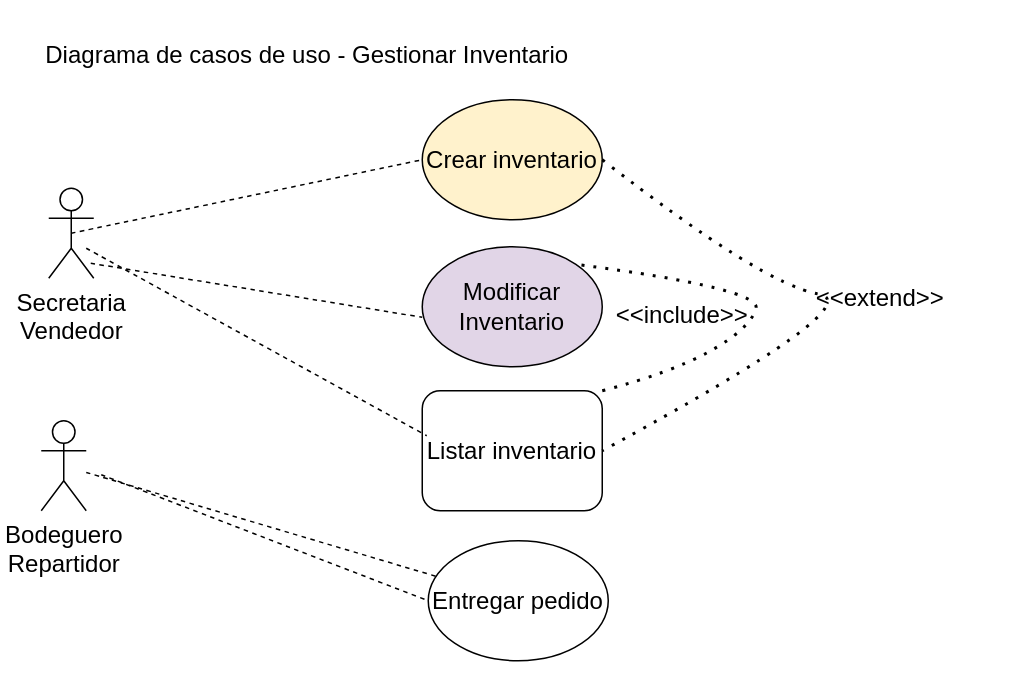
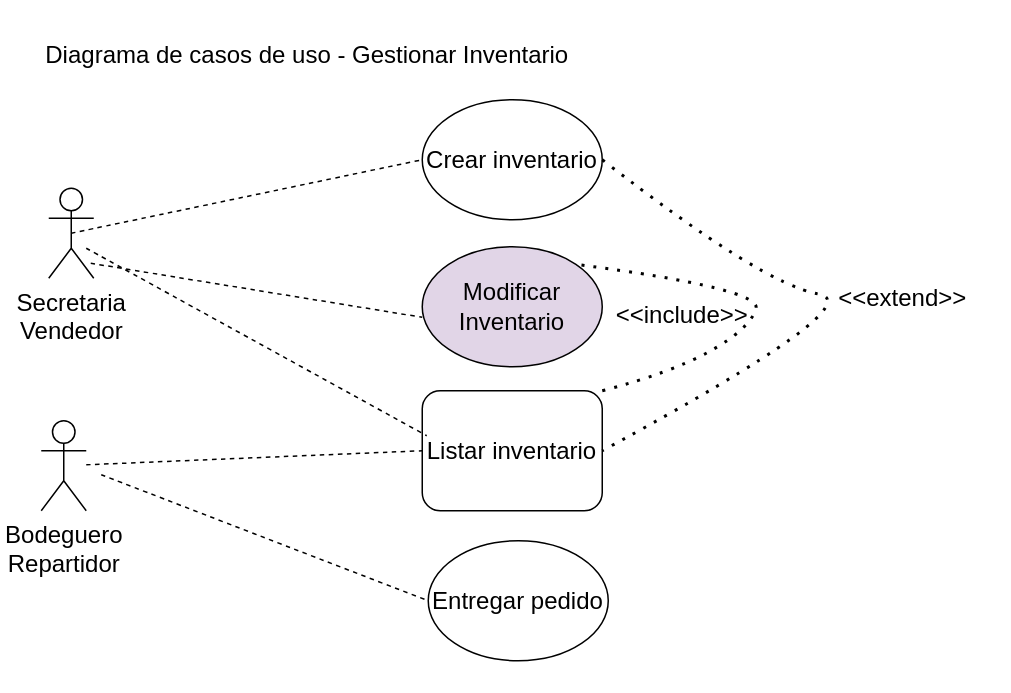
(512, 160) -> (512, 160)
(879, 297) -> (902, 297)
(290, 533) -> (255, 458)
